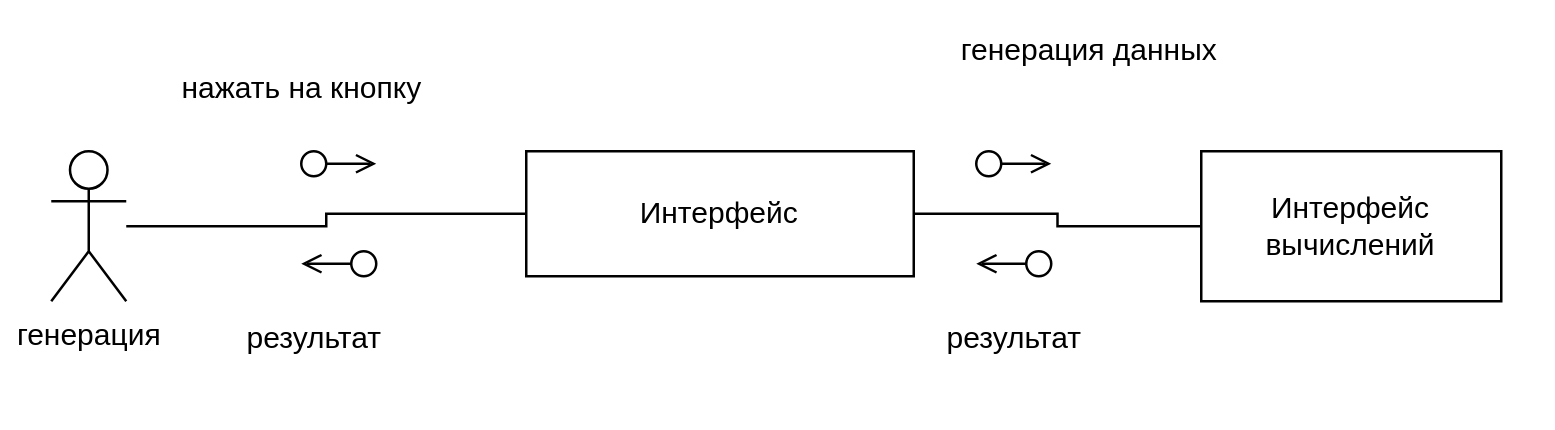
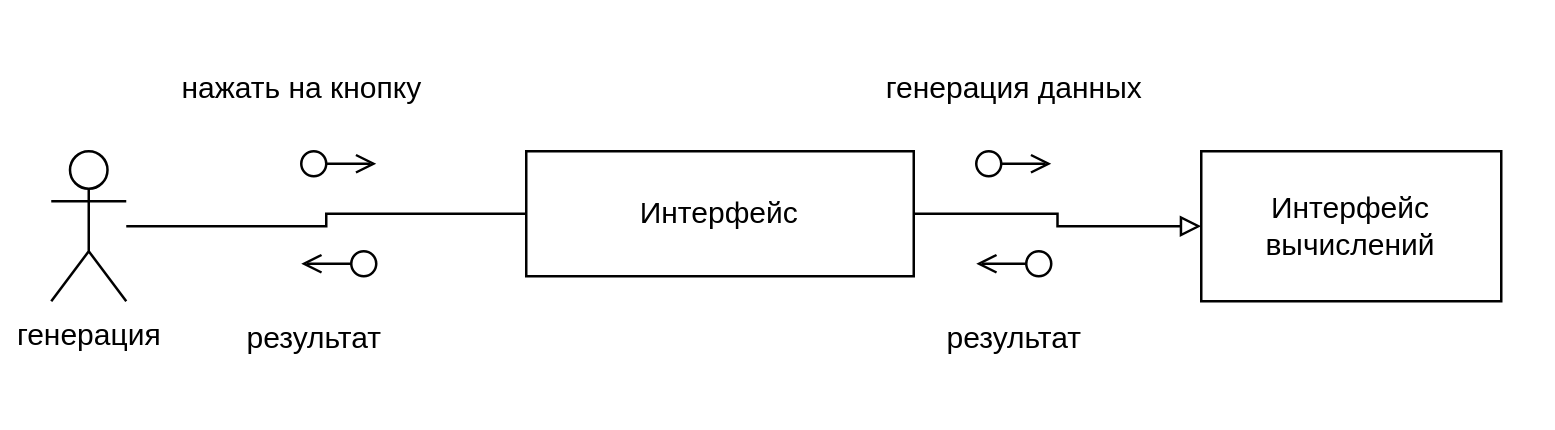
(1089, 51) -> (1014, 89)
(1188, 226) -> (1179, 226)
